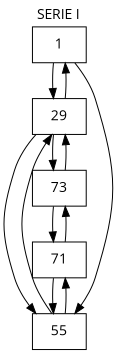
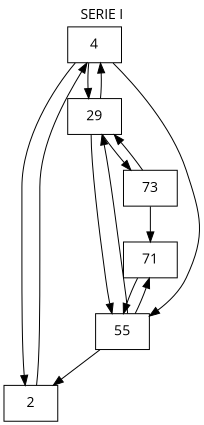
(59, 45) -> (95, 45)
(66, 229) -> none
none -> (31, 403)
